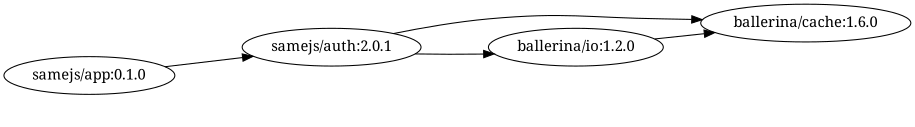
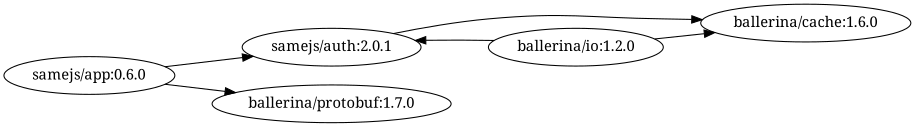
(449, 54) -> (460, 40)
(89, 76) -> (89, 76)
none -> (332, 104)
